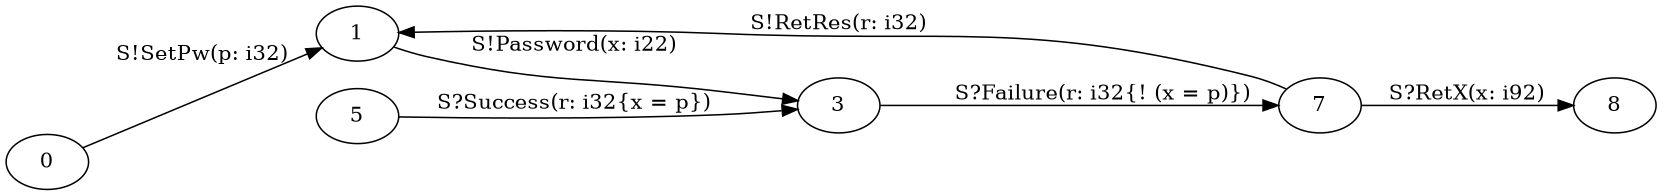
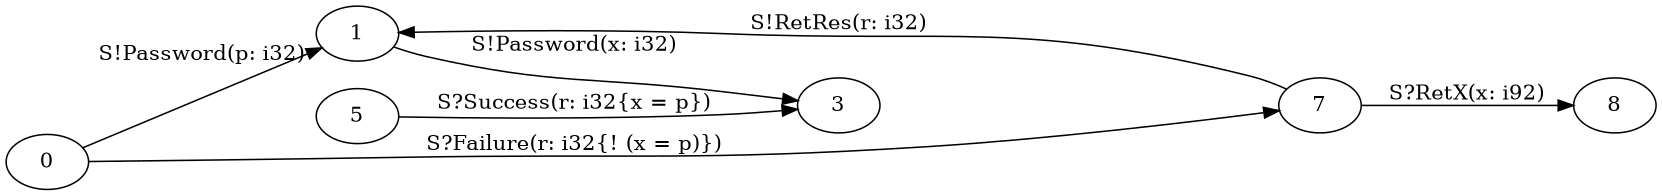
(574, 45) -> (574, 45)
(202, 54) -> (202, 54)
(1072, 105) -> (677, 156)
